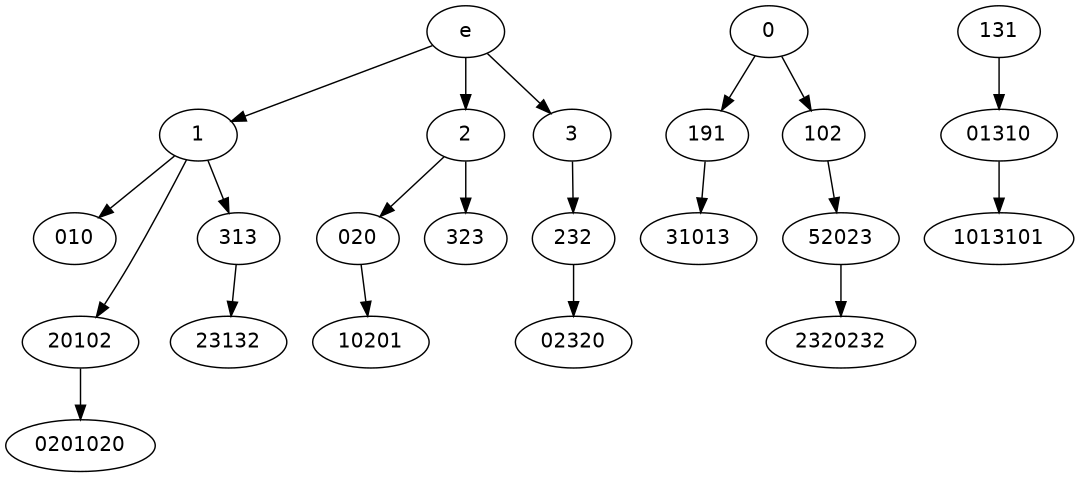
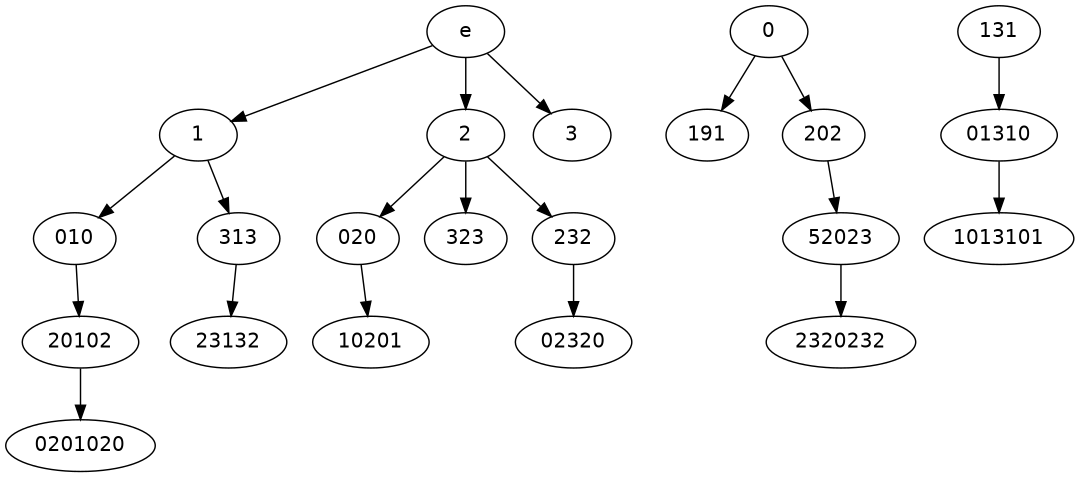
(824, 135) -> (824, 135)
(573, 180) -> (514, 182)
(147, 233) -> (77, 283)
(699, 239) -> none
